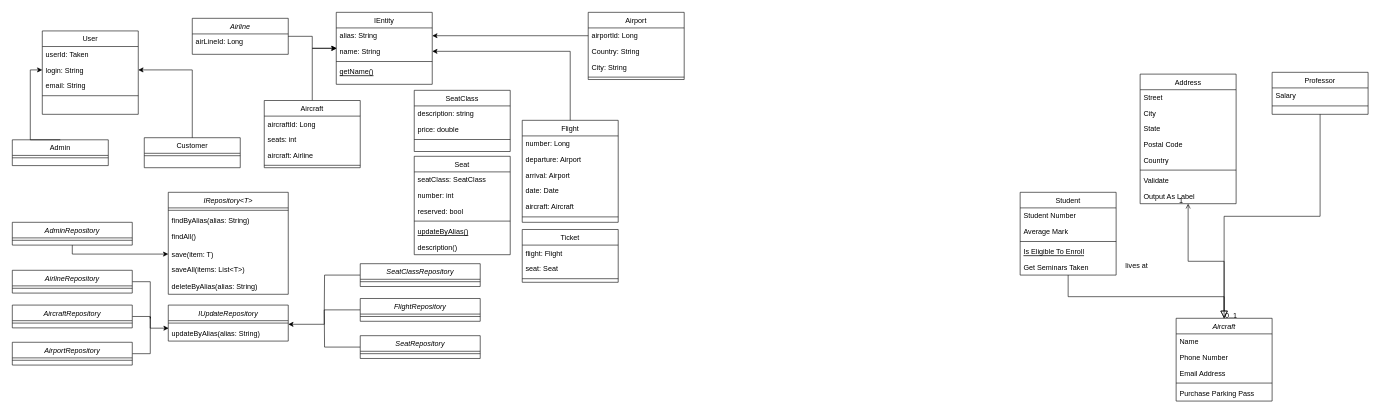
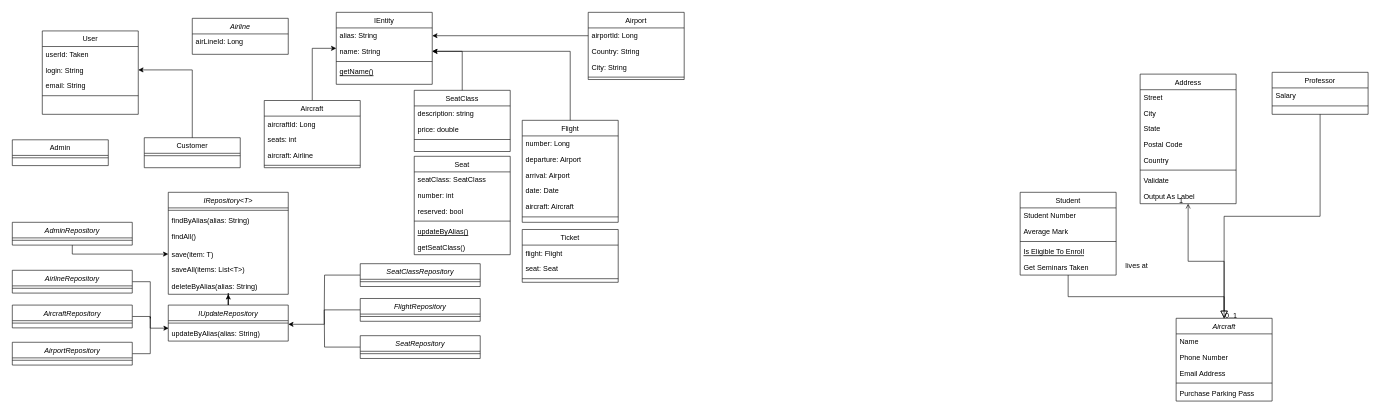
(306, 36) -> none
(32, 70) -> none
none -> (462, 72)
(442, 247) -> (445, 247)
none -> (228, 297)
